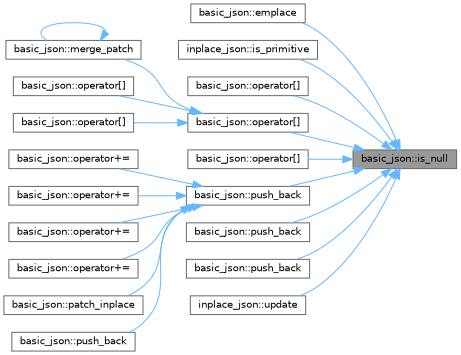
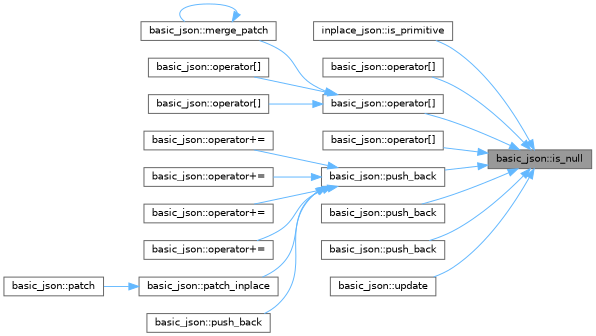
(248, 13) -> none
none -> (54, 286)
(248, 305) -> (383, 286)
